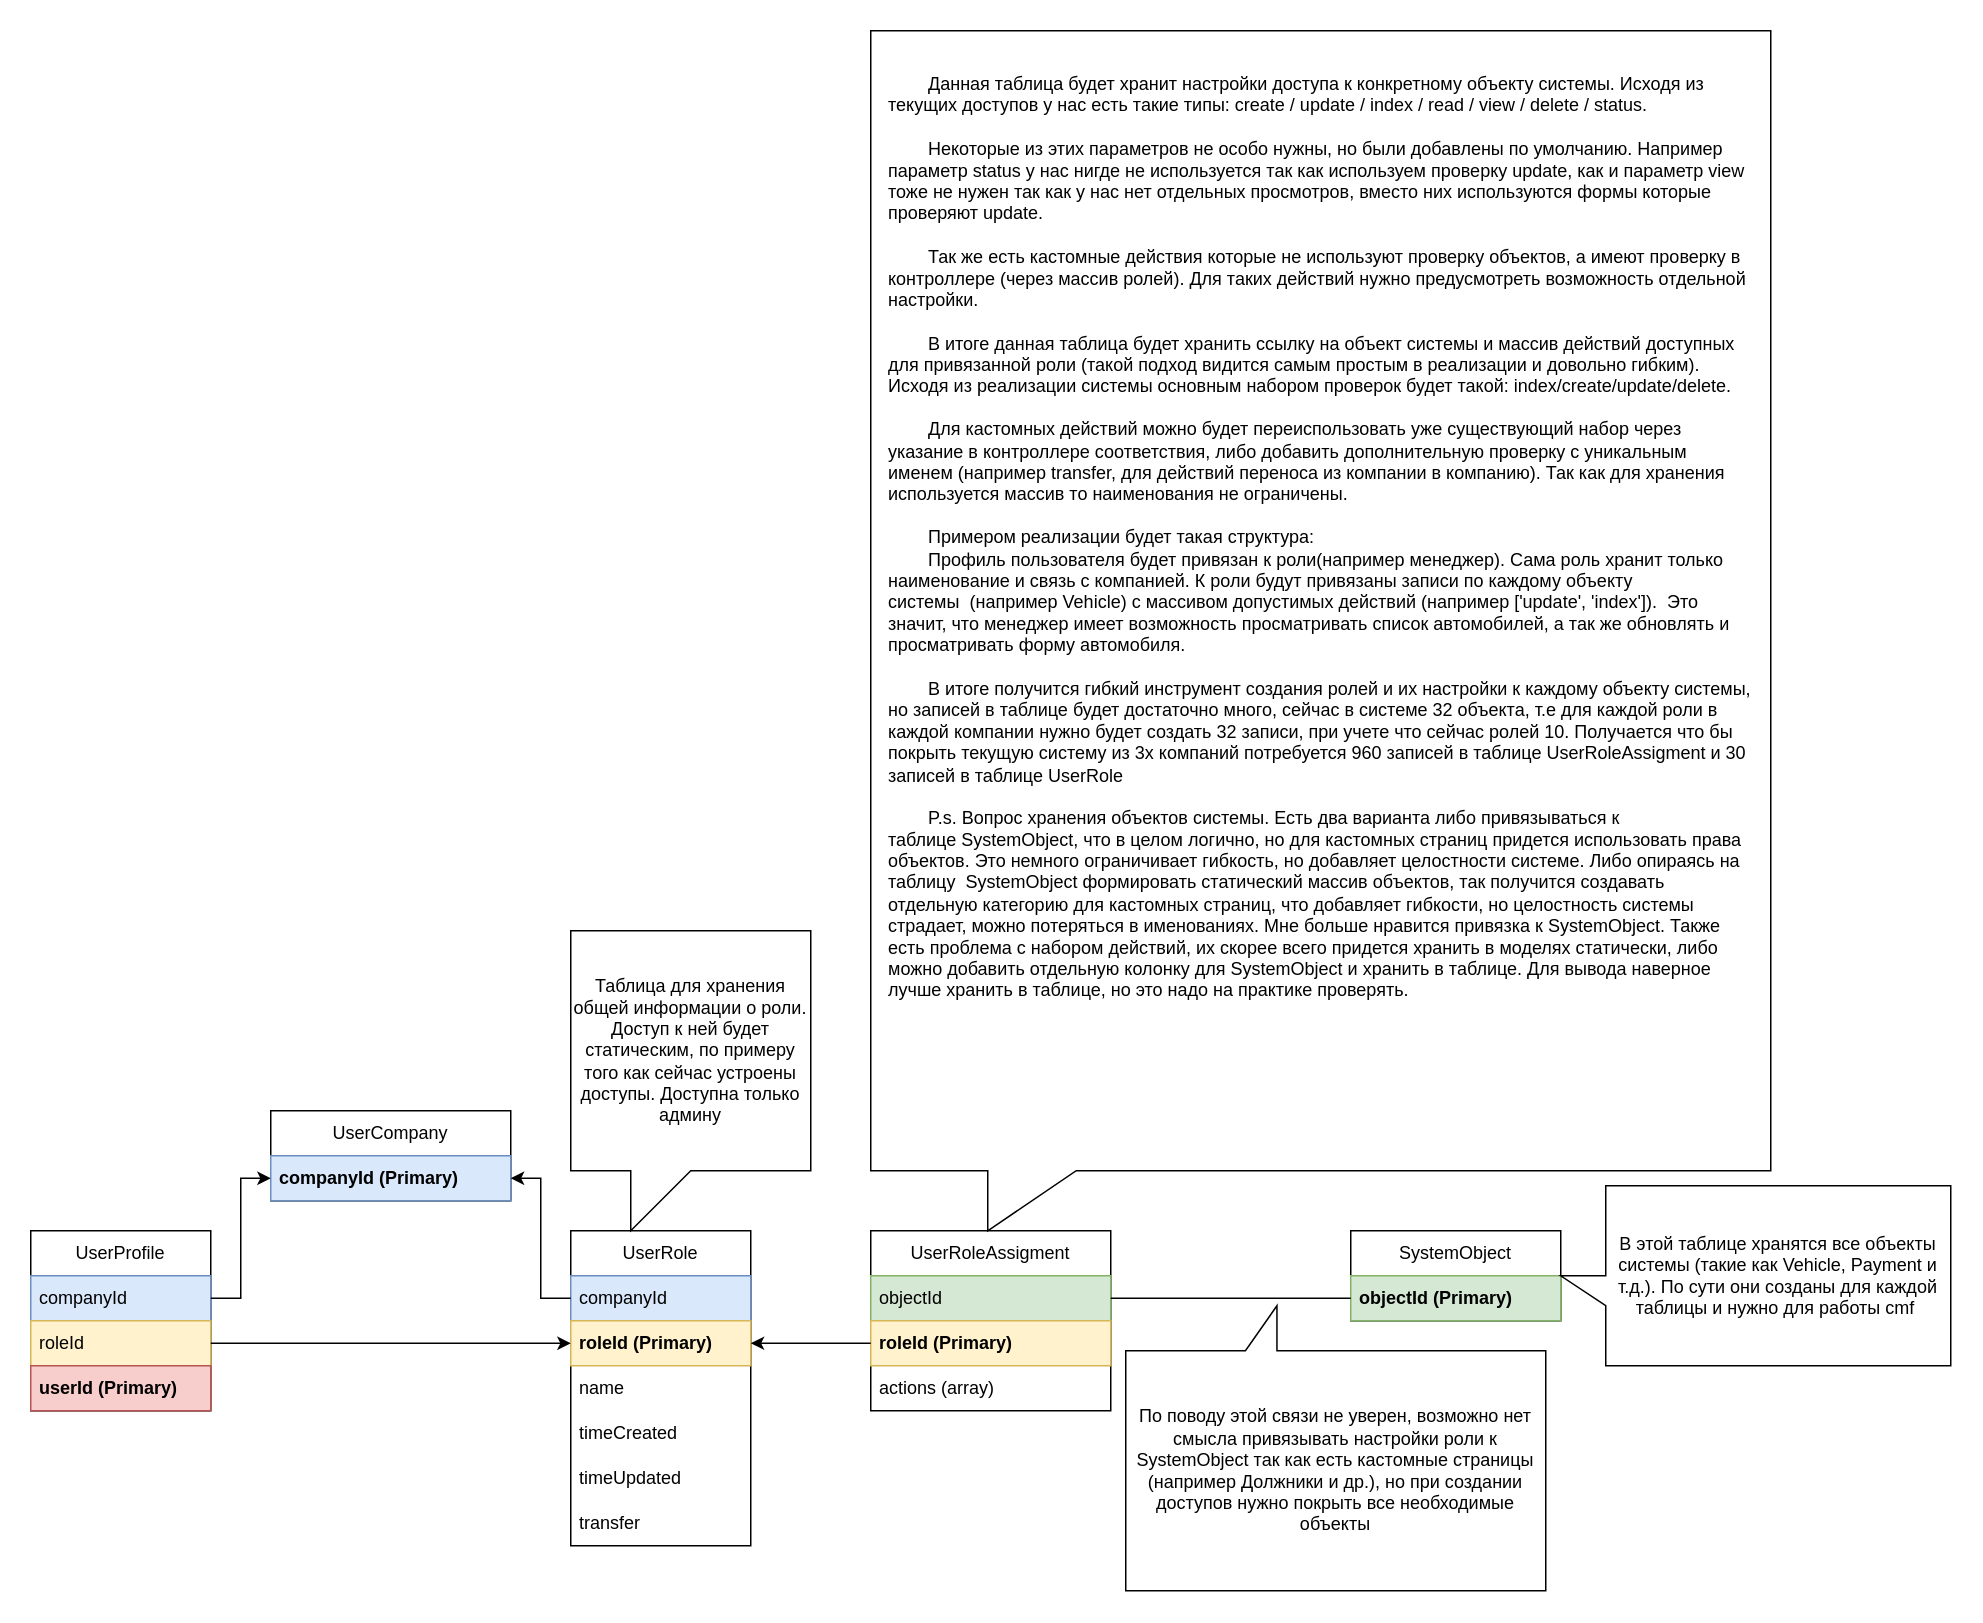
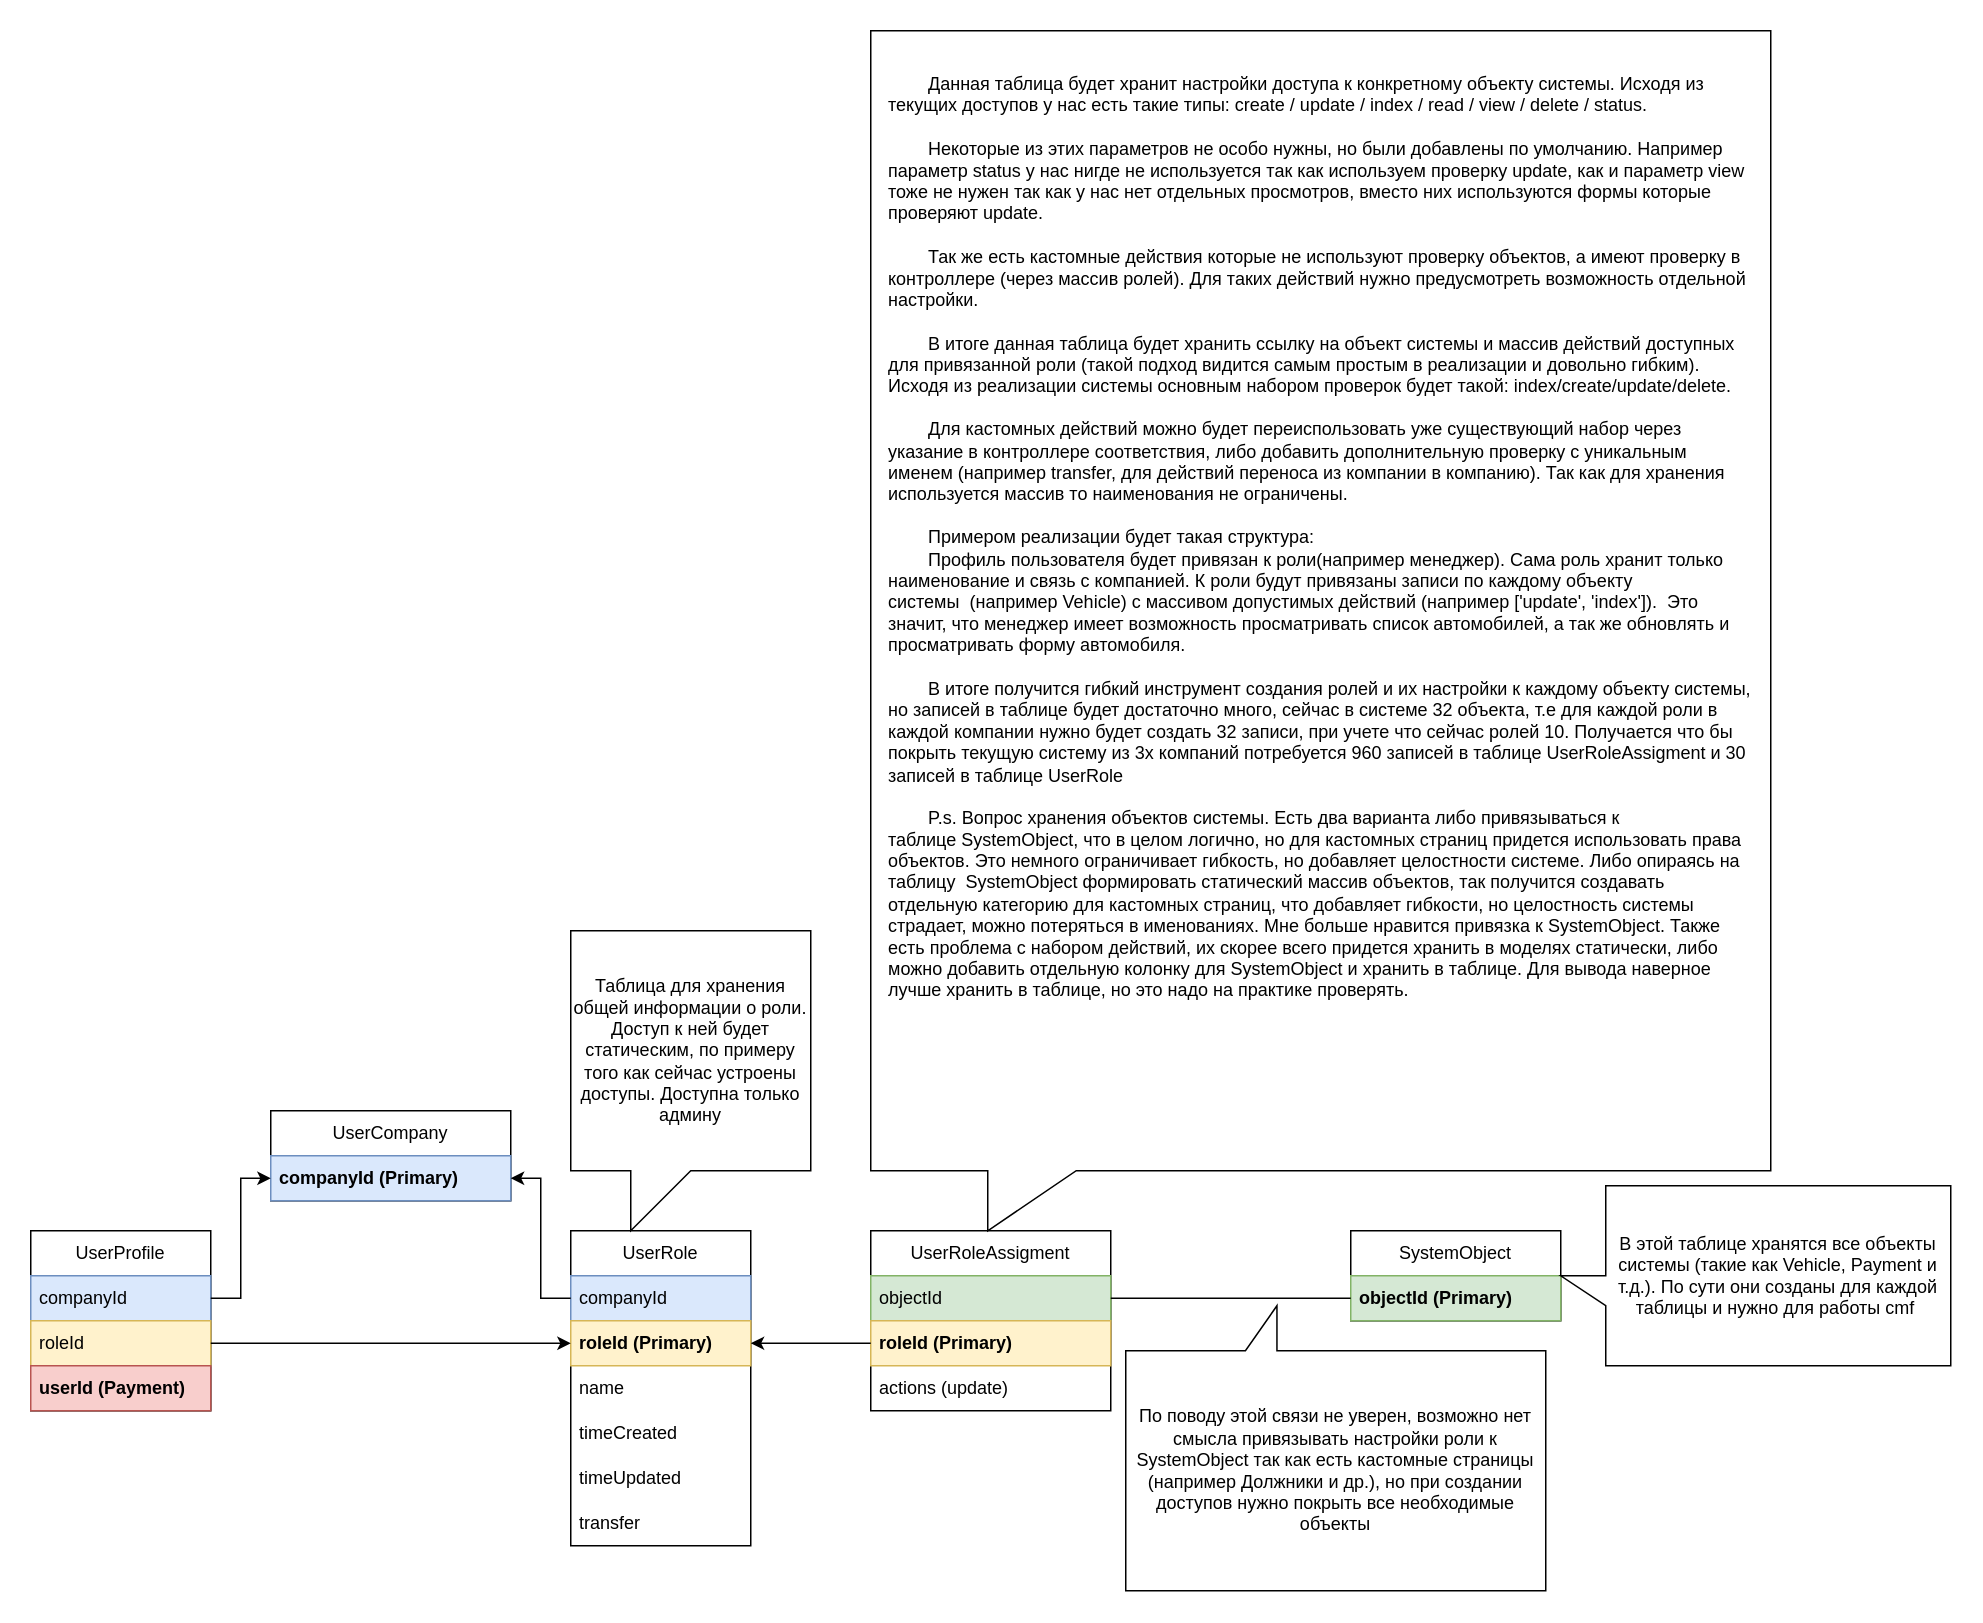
(116, 1388) -> (118, 1388)
(951, 1388) -> (956, 1388)
